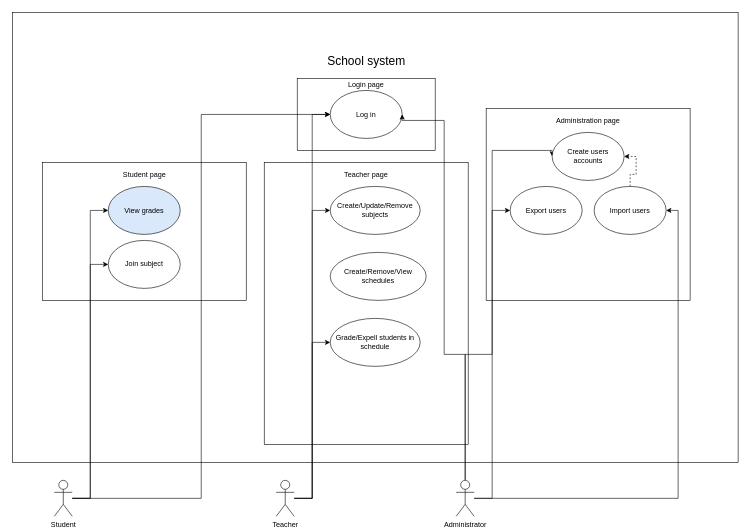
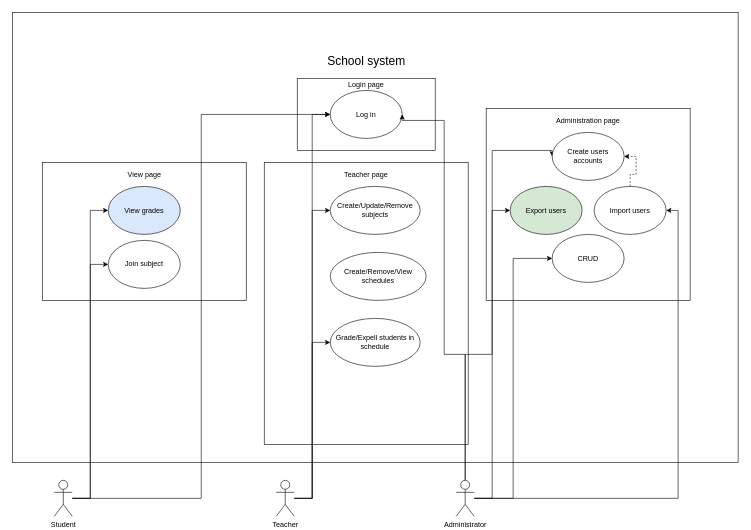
(145, 174) -> (145, 174)
(546, 210) -> (546, 210)
none -> (529, 258)
none -> (588, 258)
